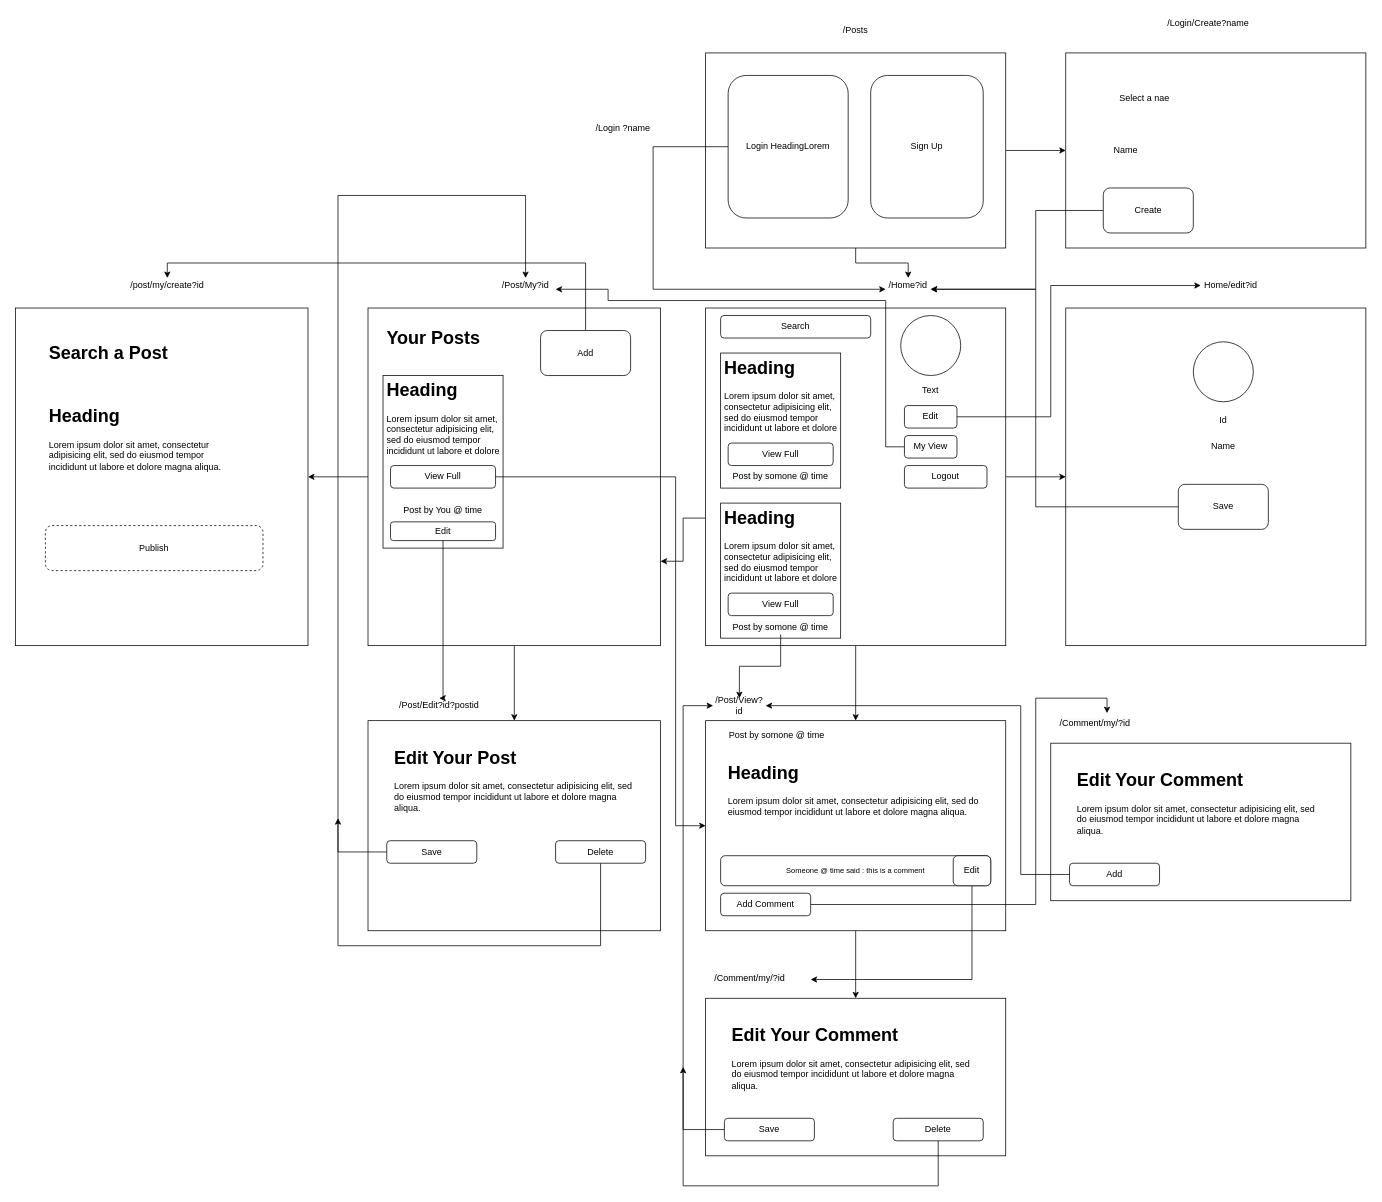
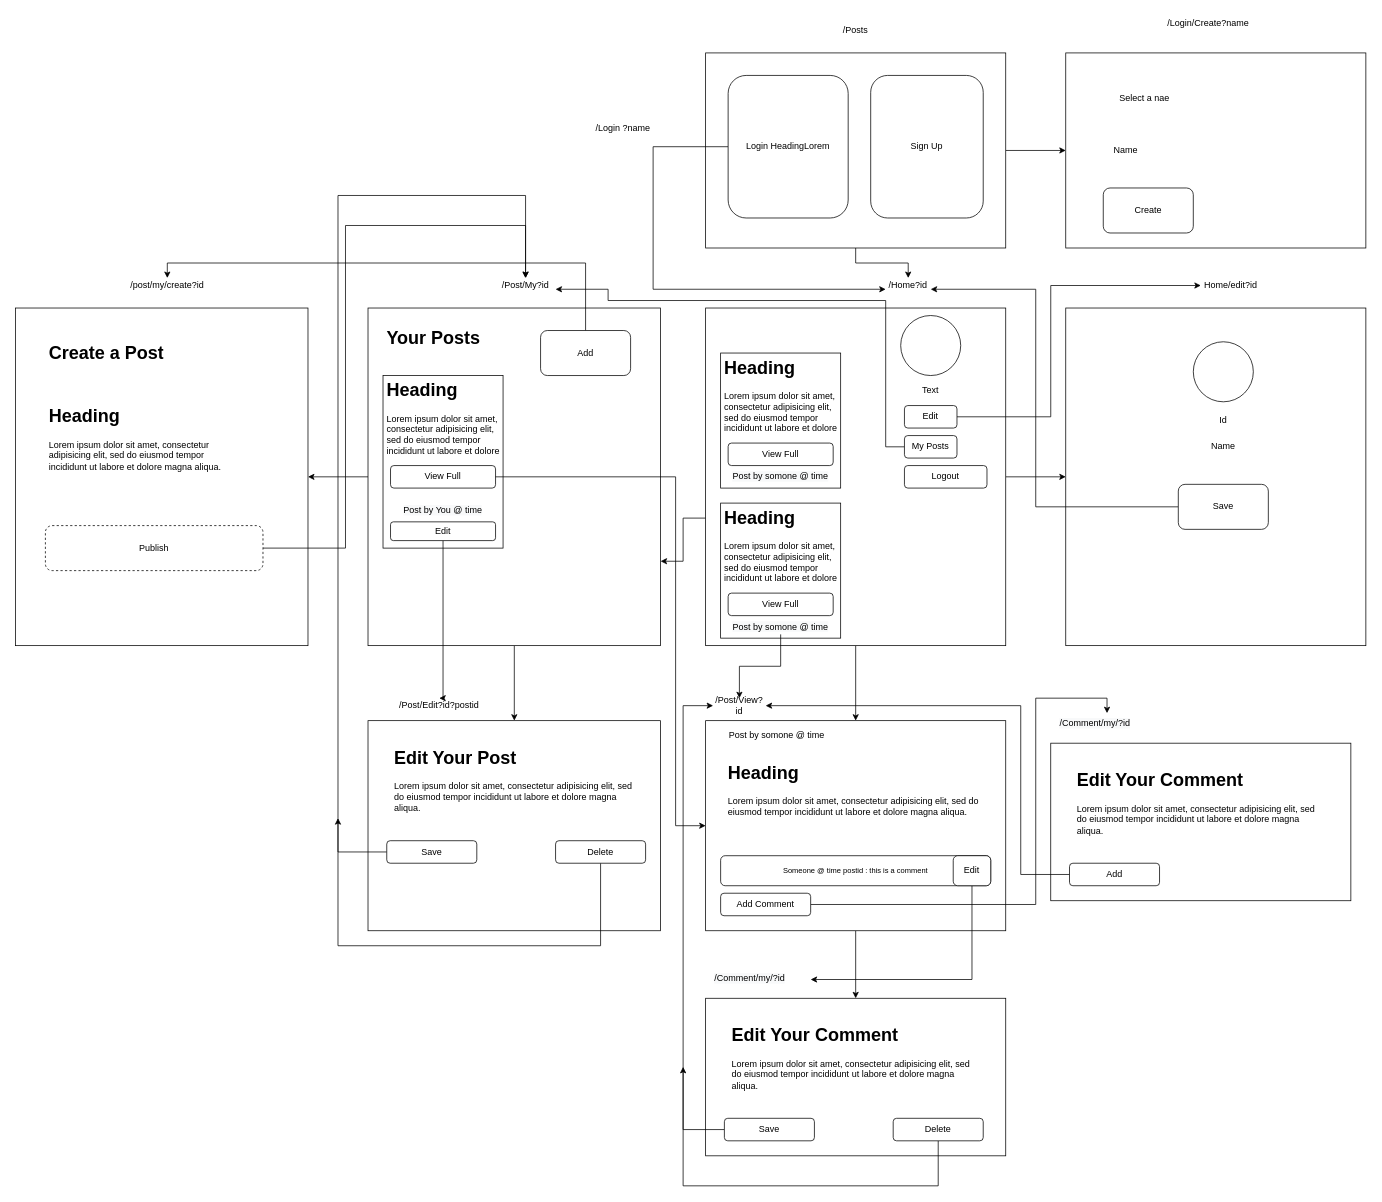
(1035, 214) -> none
(795, 327) -> none
(80, 336) -> (80, 336)
none -> (345, 339)
(930, 447) -> (930, 447)
(855, 870) -> (855, 870)
